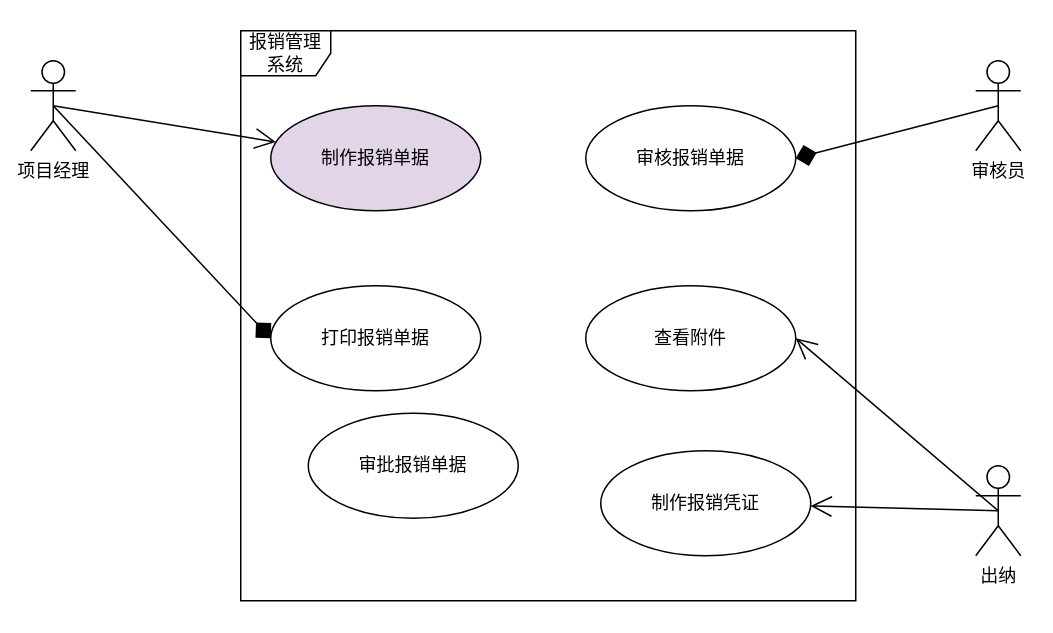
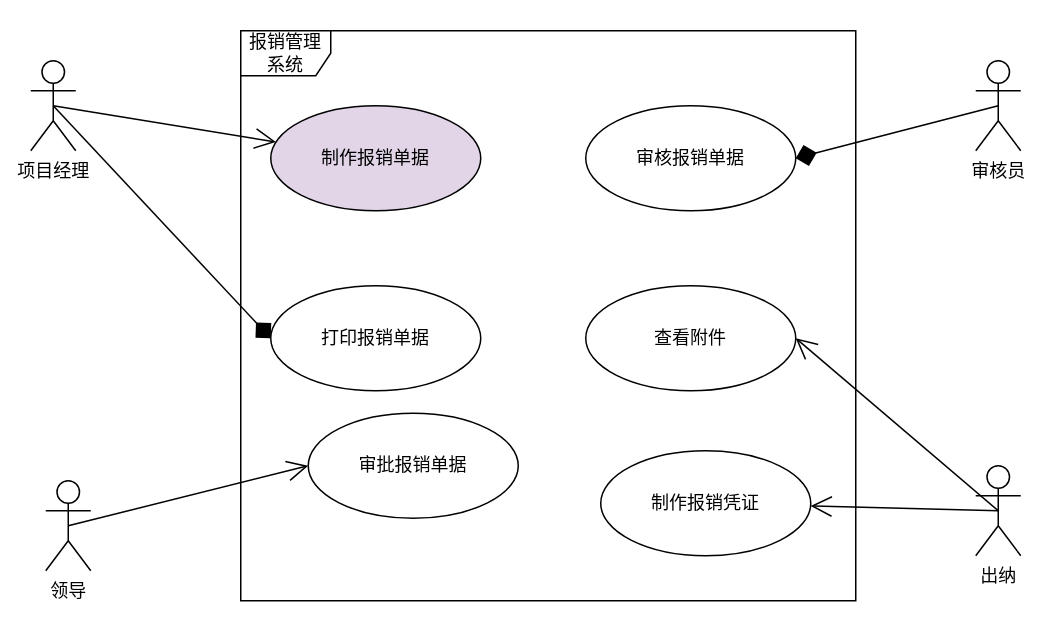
none -> (188, 496)
none -> (68, 526)
